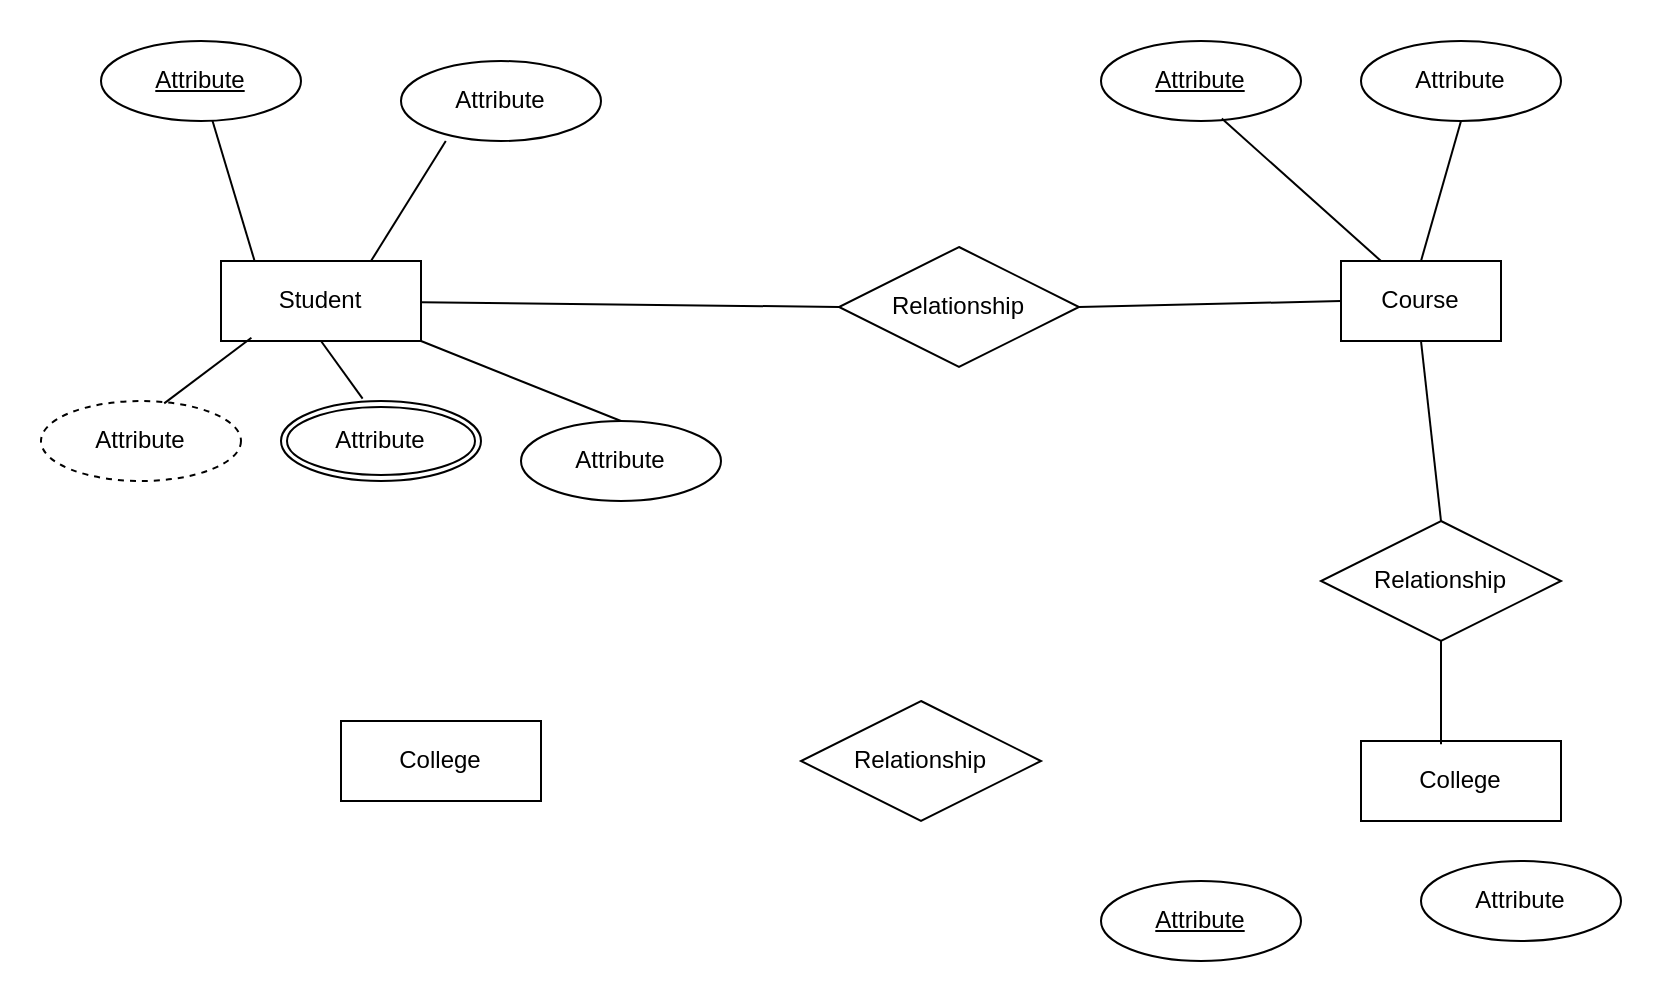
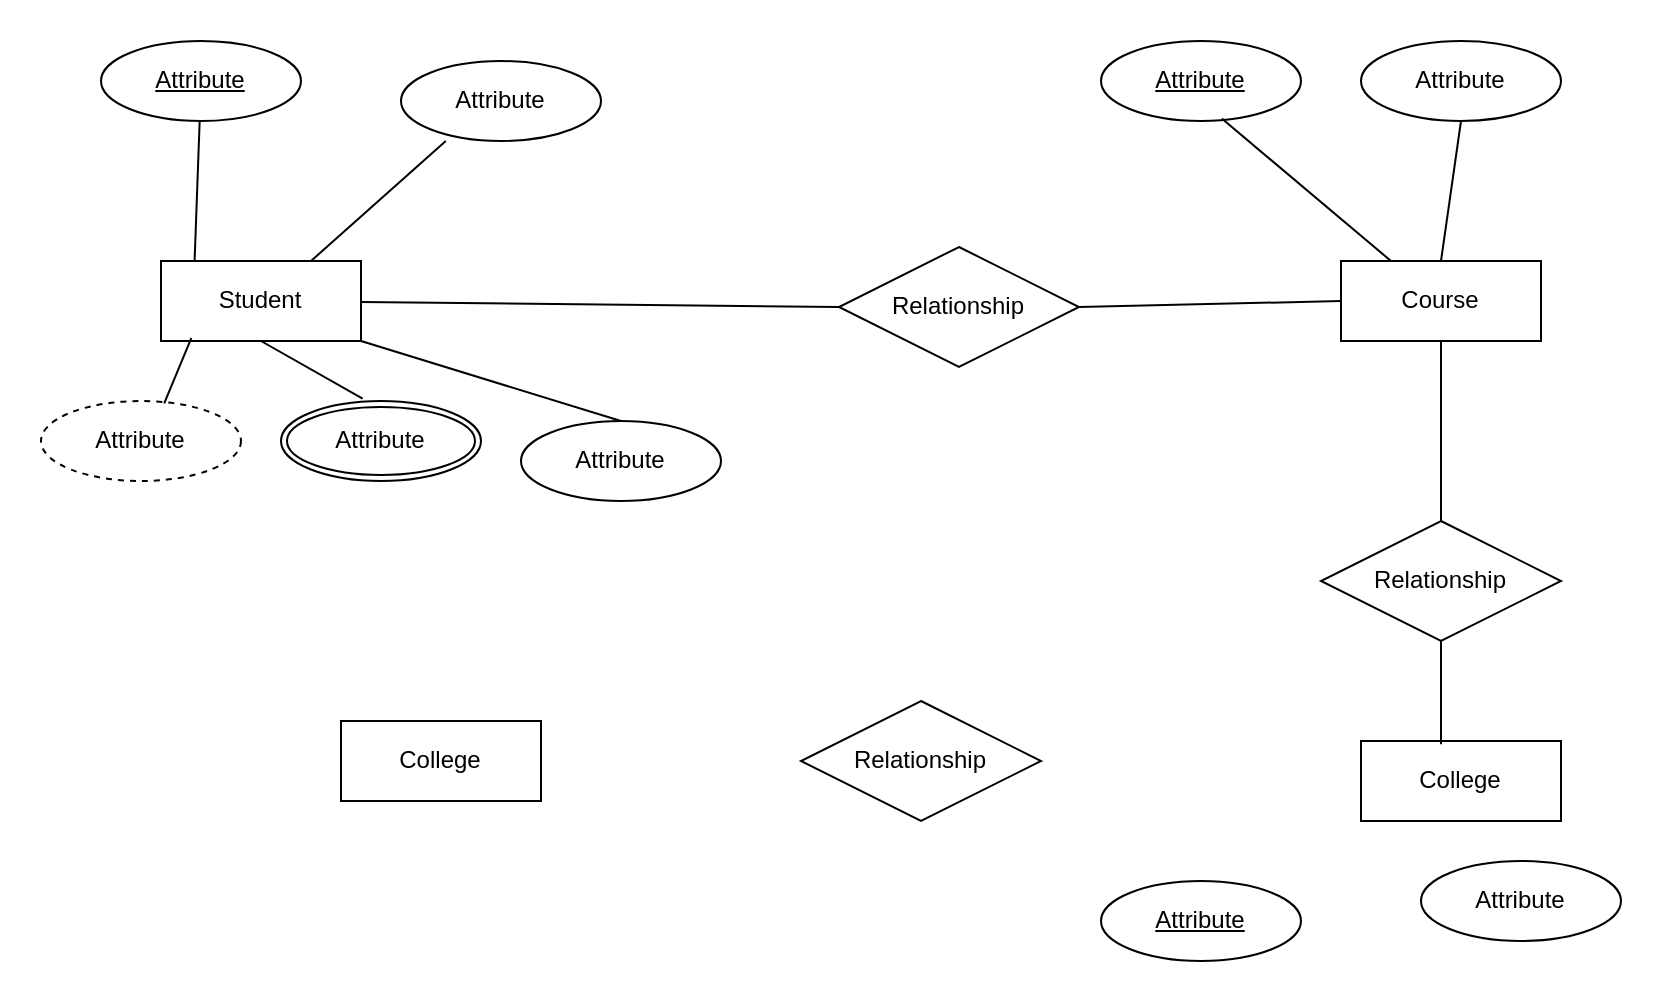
(321, 301) -> (261, 301)
(1421, 301) -> (1441, 301)
